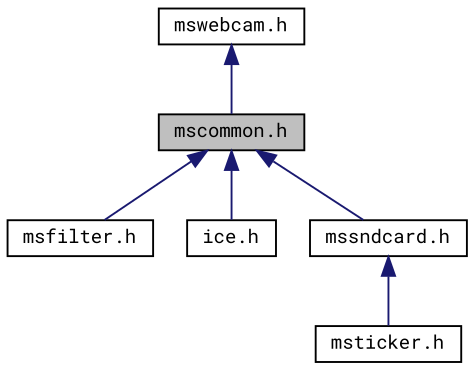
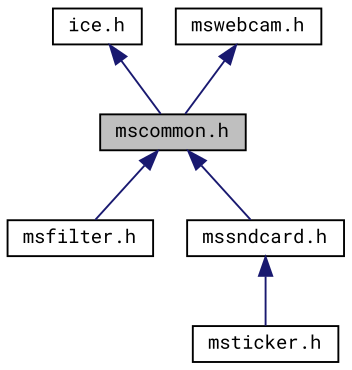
(232, 195) -> (141, 87)
